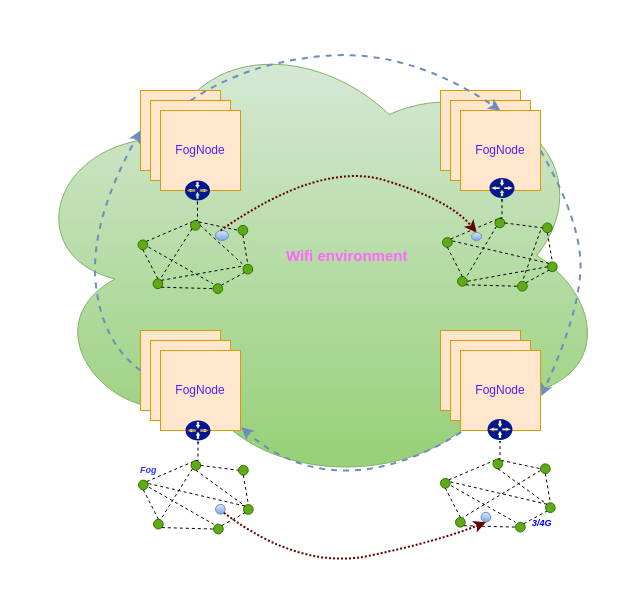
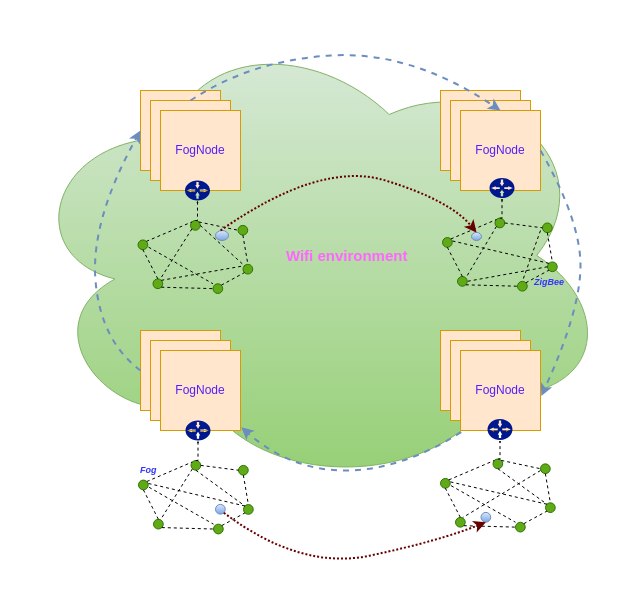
none -> (558, 282)
(551, 523) -> none
